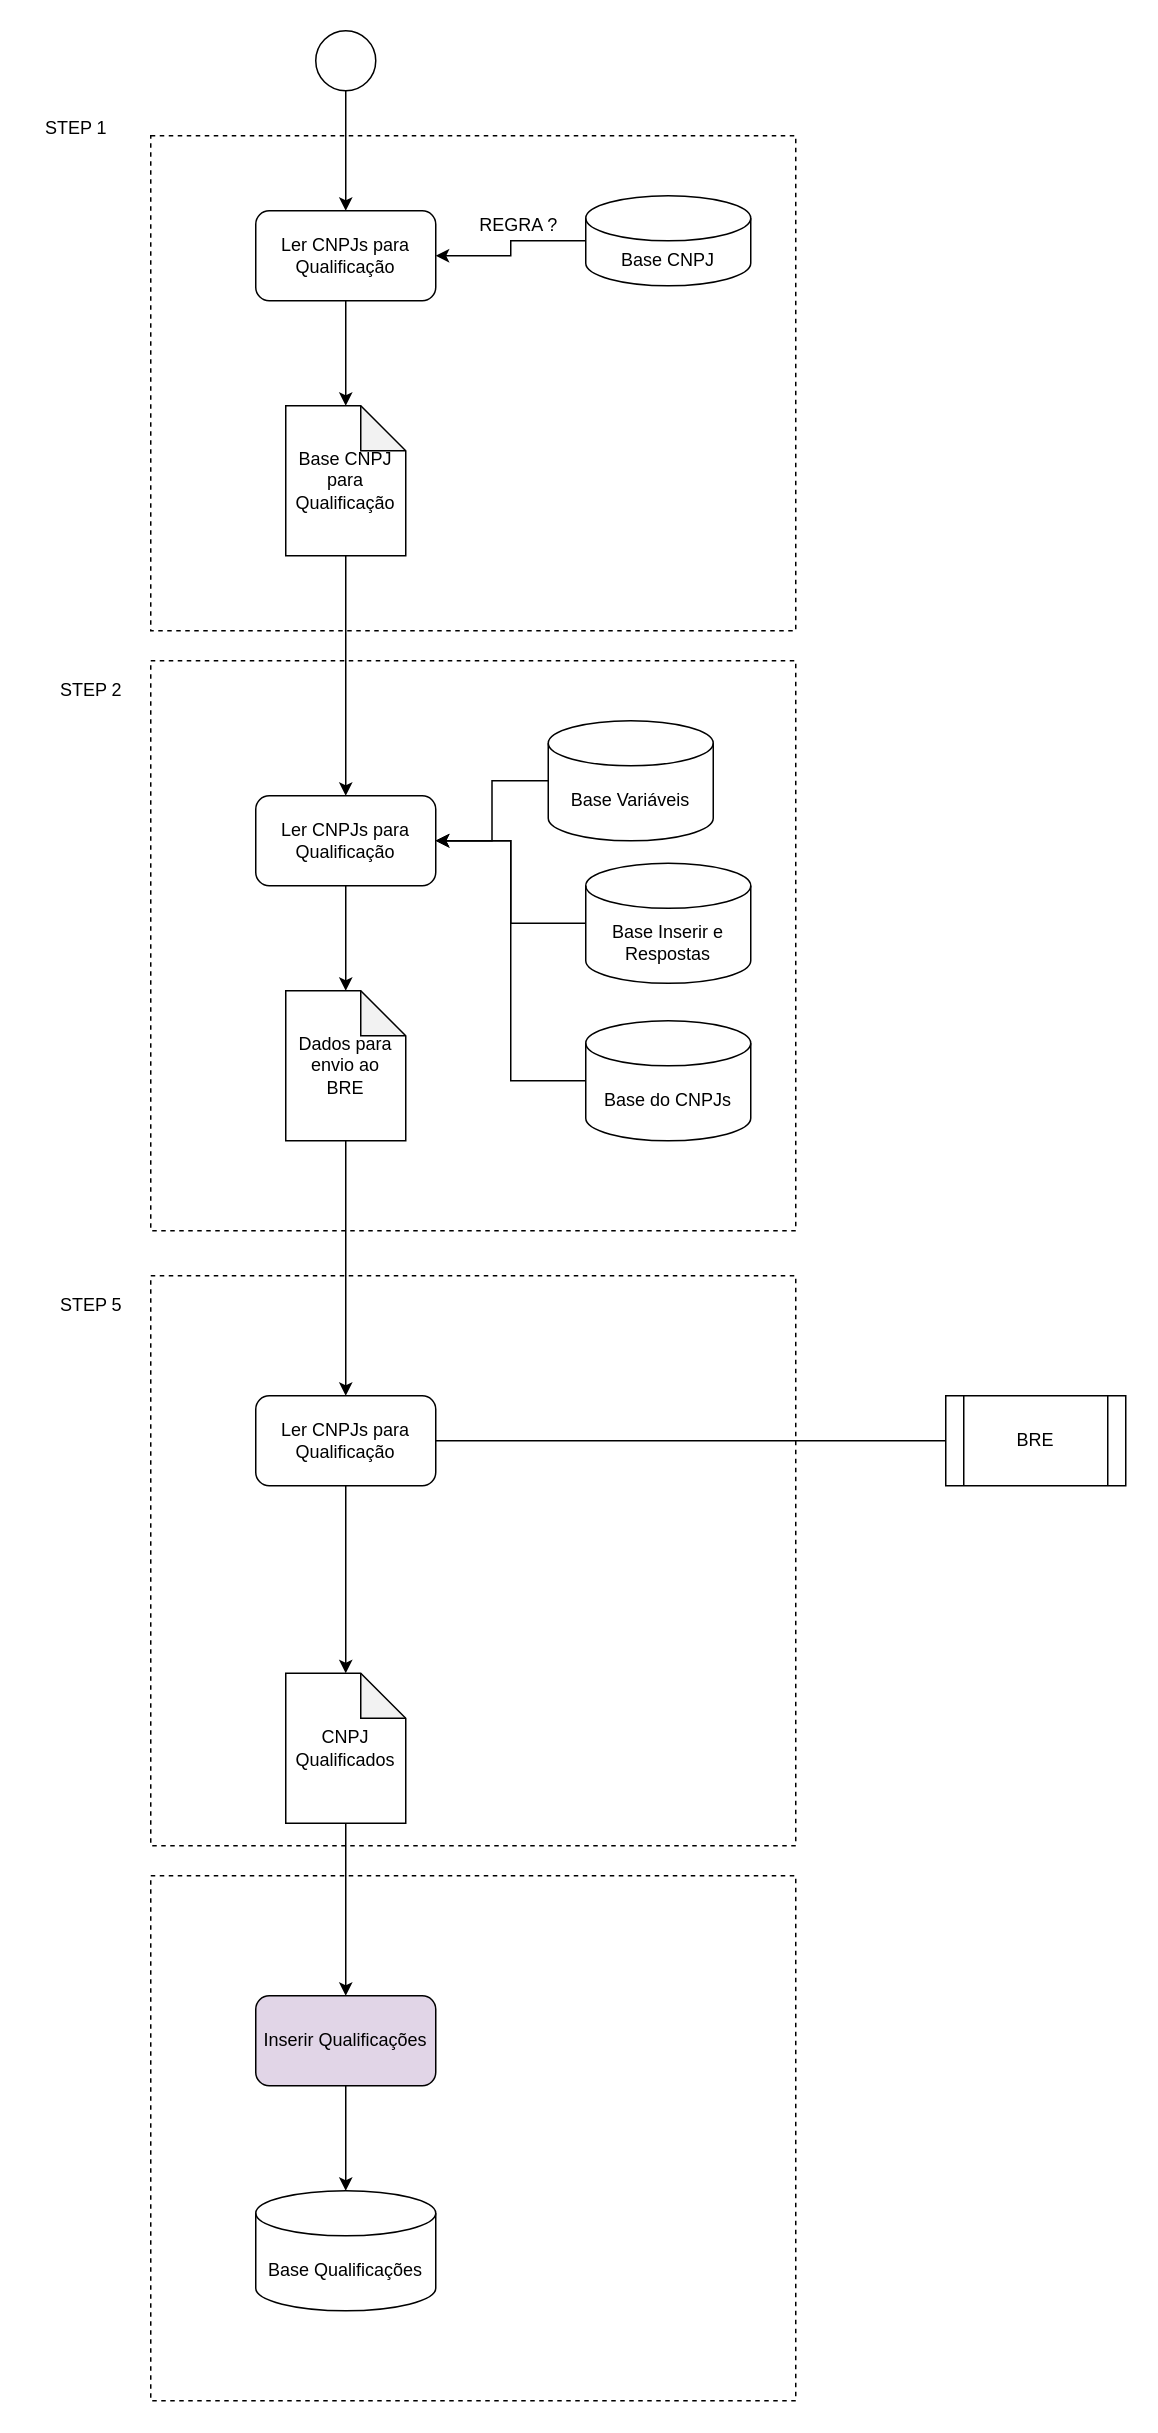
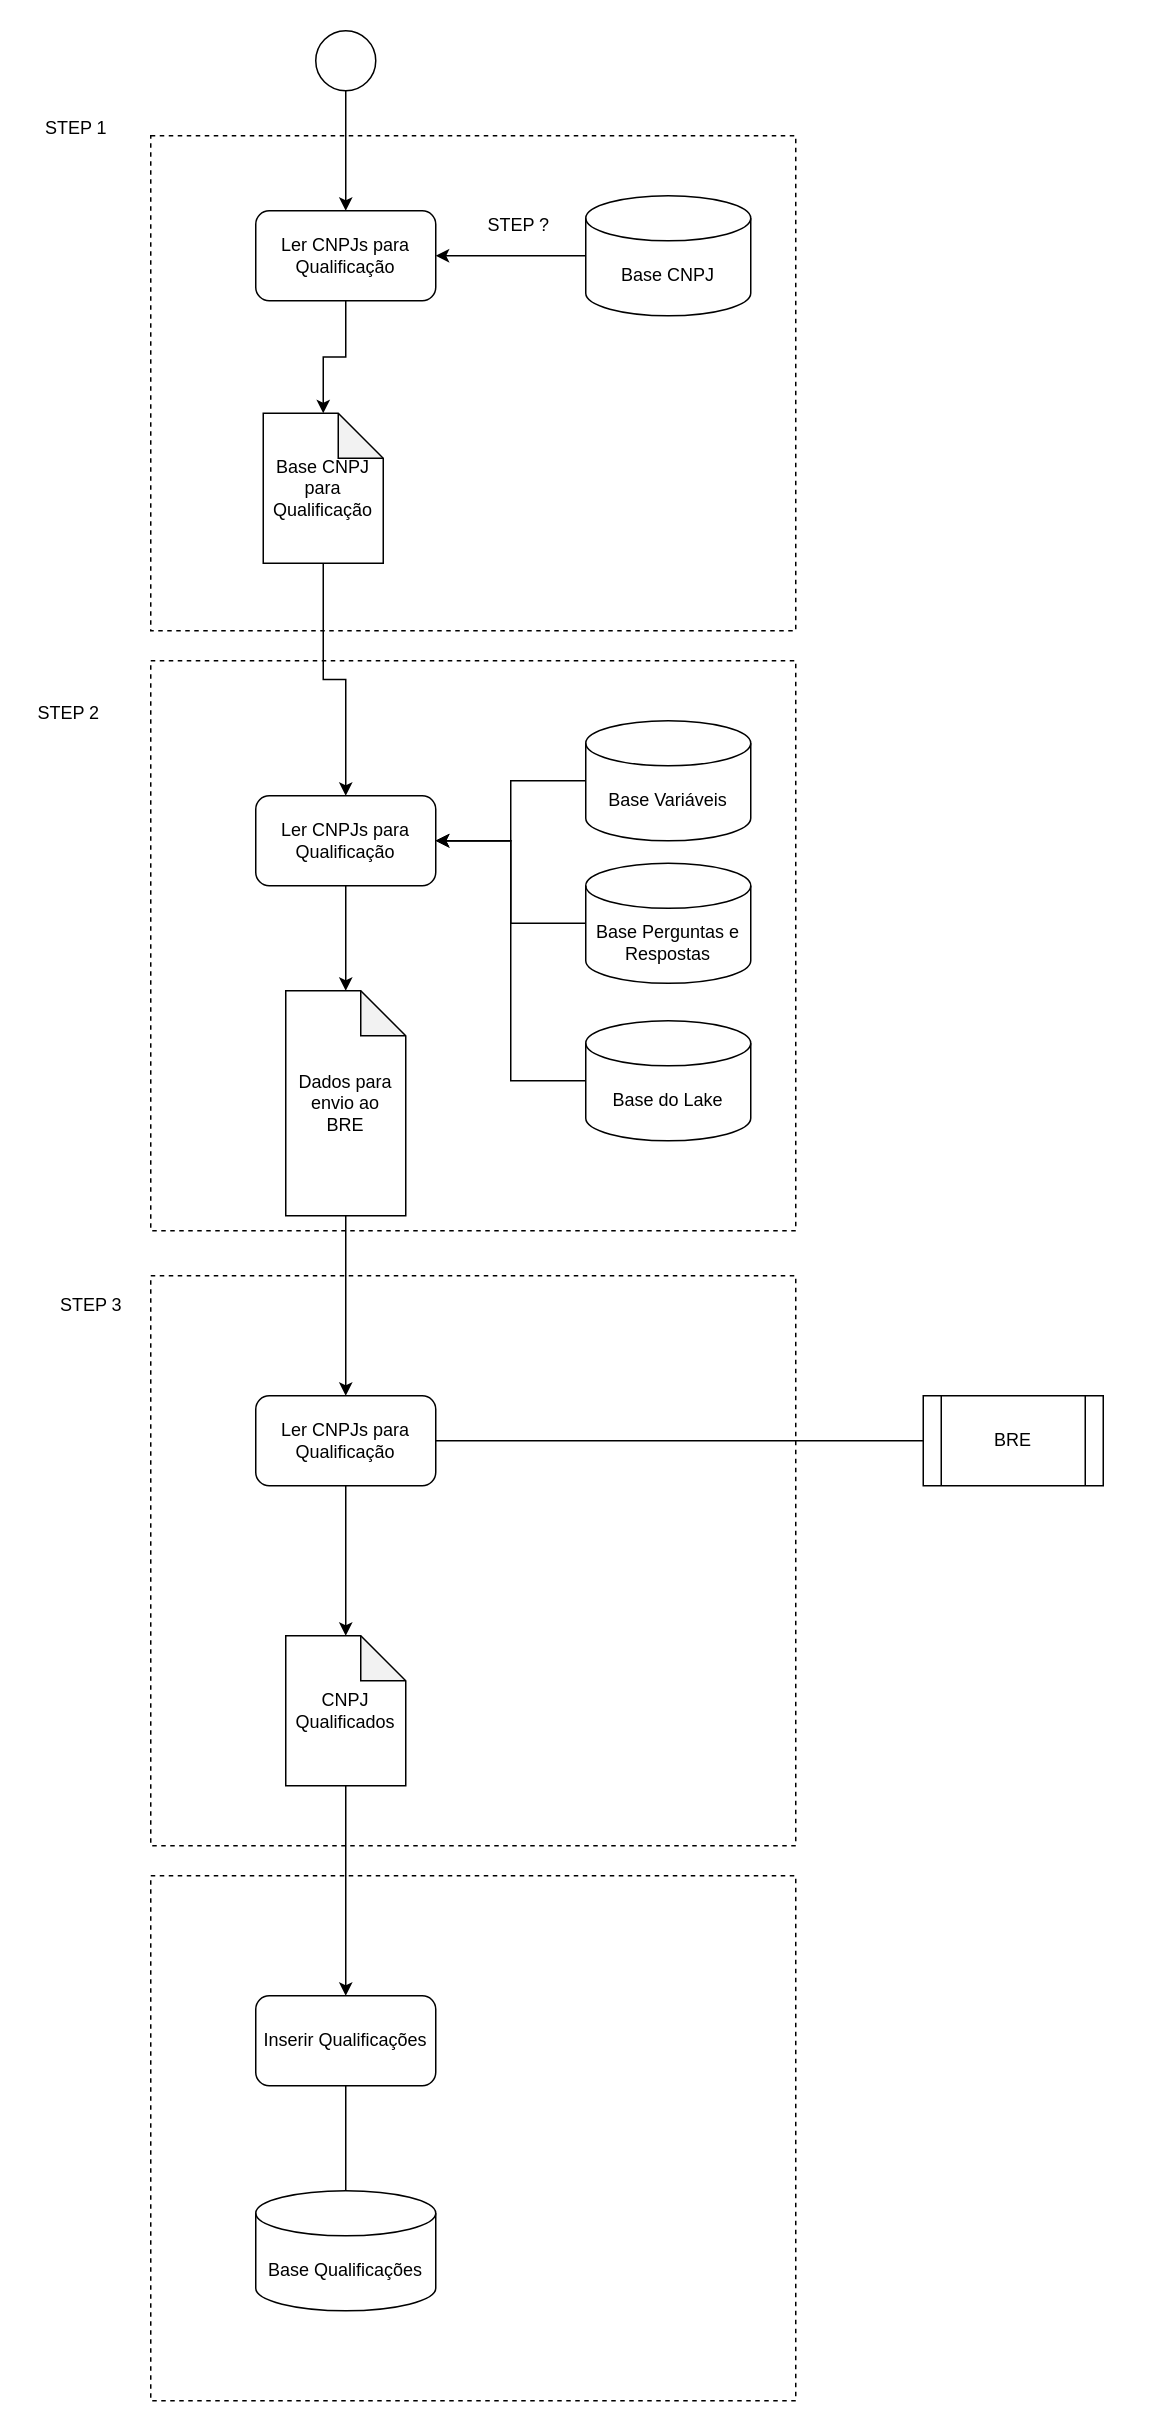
(519, 226) -> (519, 226)
(668, 241) -> (668, 256)
(346, 481) -> (323, 488)
(91, 691) -> (68, 713)
(631, 781) -> (668, 781)
(668, 943) -> (668, 943)
(346, 1066) -> (346, 1103)
(668, 1100) -> (668, 1100)
(92, 1306) -> (92, 1306)
(1036, 1441) -> (1013, 1441)
(346, 1748) -> (346, 1711)
(346, 2041) -> (346, 2041)
(346, 2179) -> (346, 2183)
